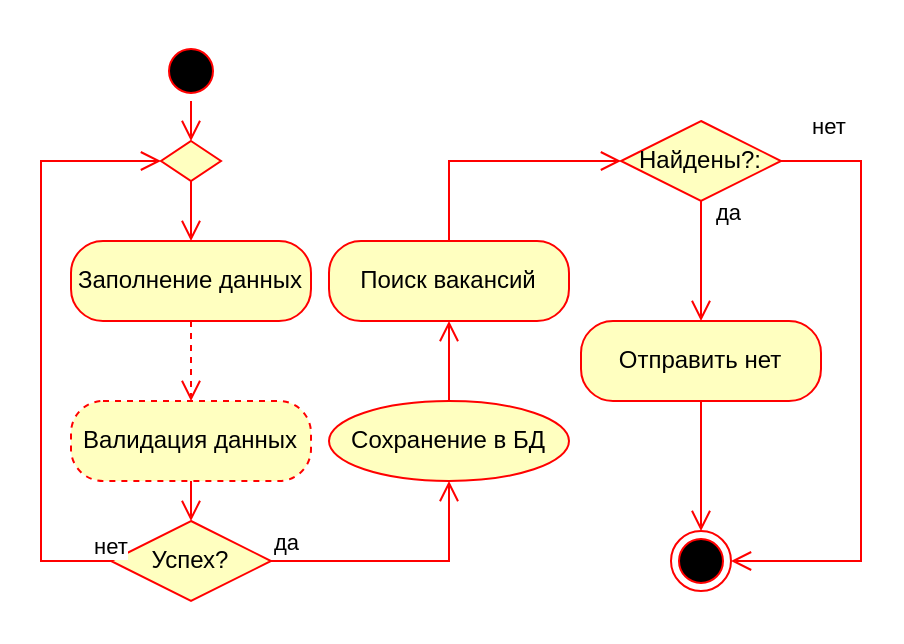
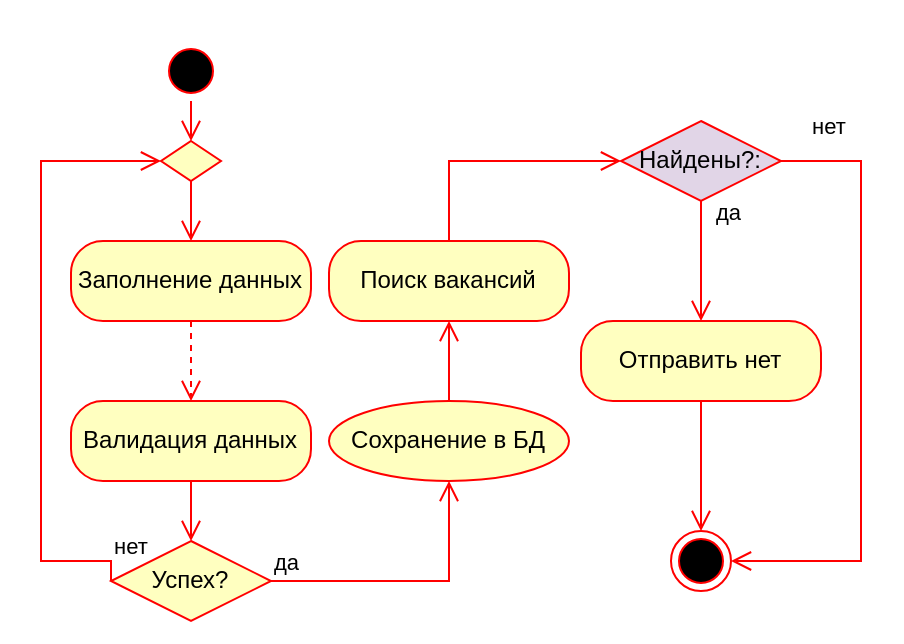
(701, 161) -> (701, 161)
(191, 441) -> (191, 441)
(191, 561) -> (191, 581)
